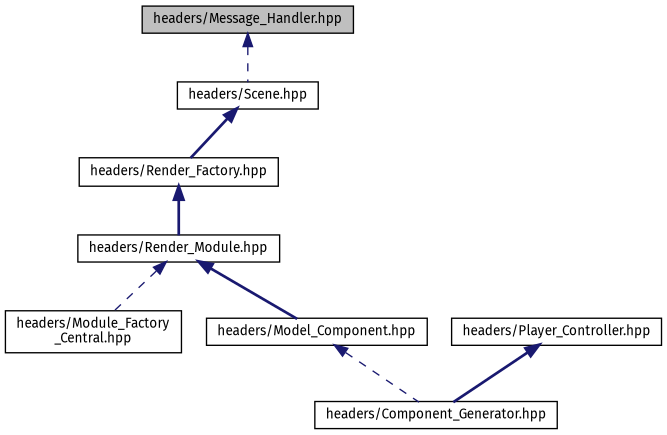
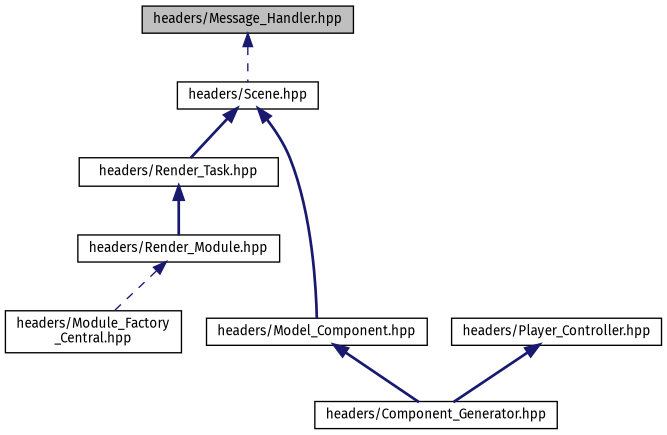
(179, 172) -> (179, 172)
(254, 294) -> (306, 215)
(382, 377) -> (382, 377)
